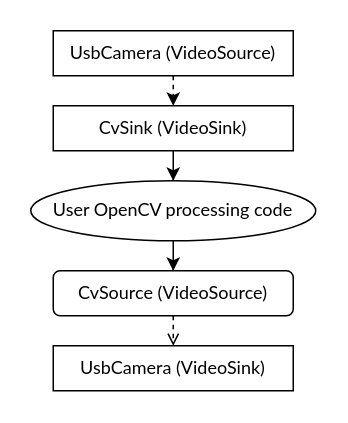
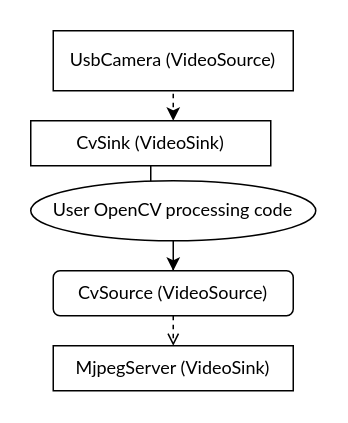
(173, 53) -> (173, 61)
(173, 128) -> (151, 143)
(173, 368) -> (173, 368)
